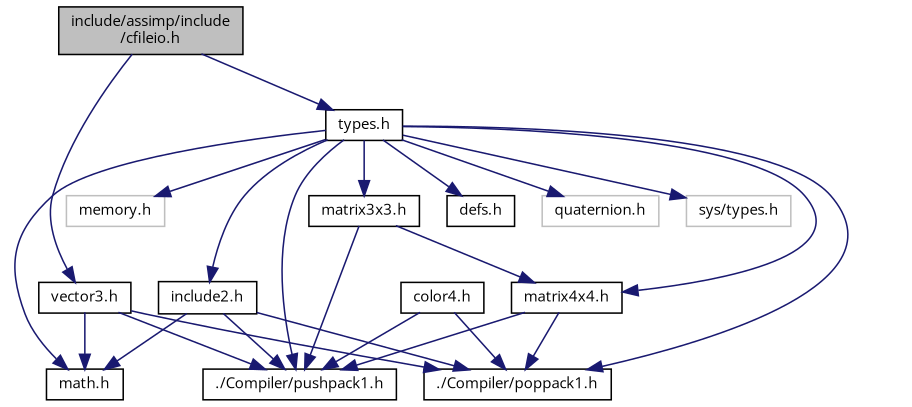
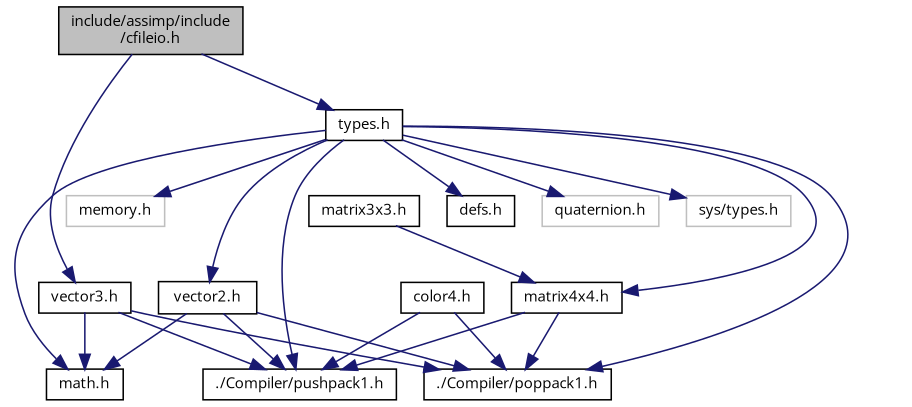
(364, 160) -> none
(335, 291) -> none
(208, 298) -> (208, 298)
